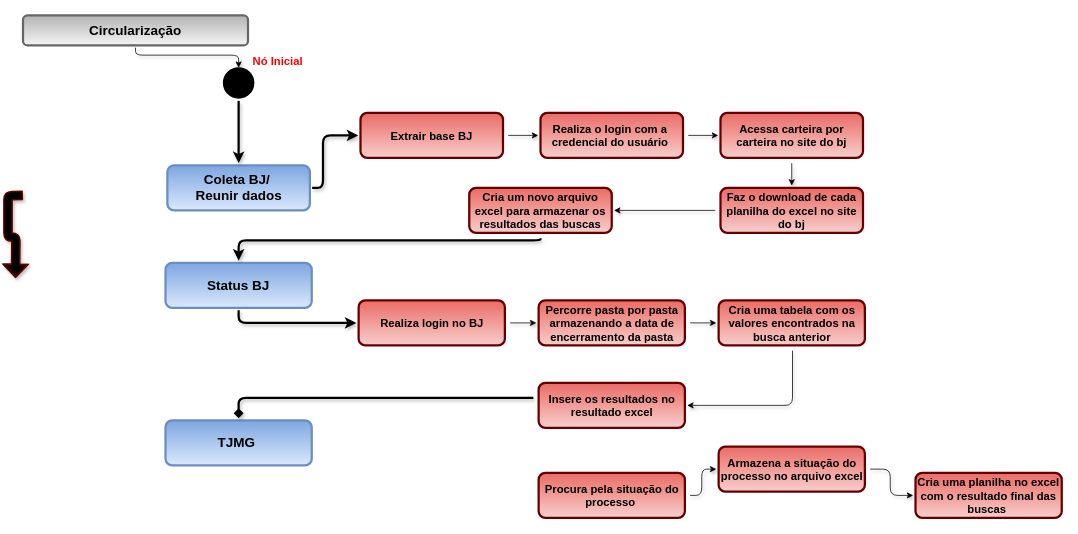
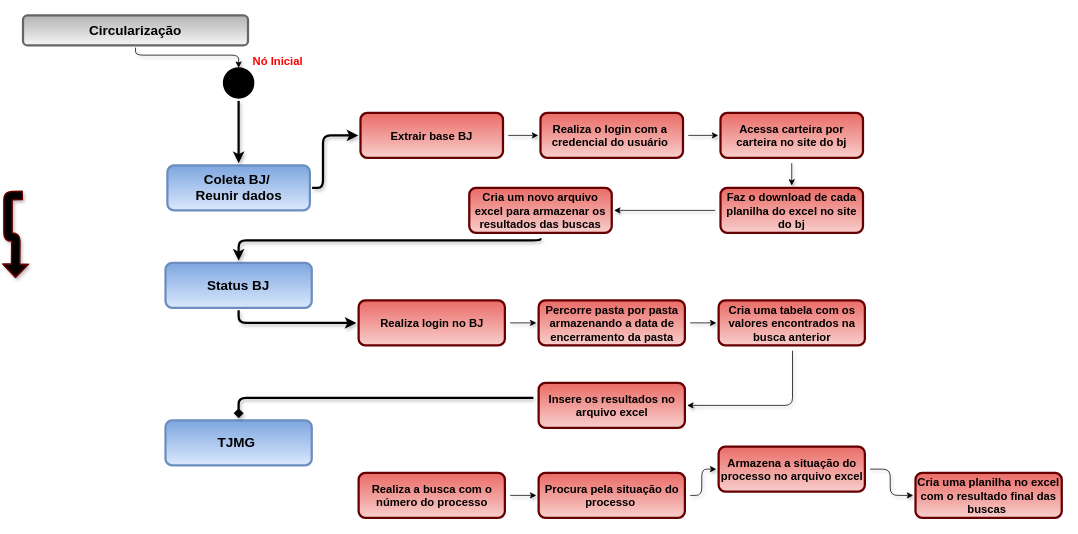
(612, 405) -> (612, 405)
none -> (432, 495)
none -> (520, 495)
